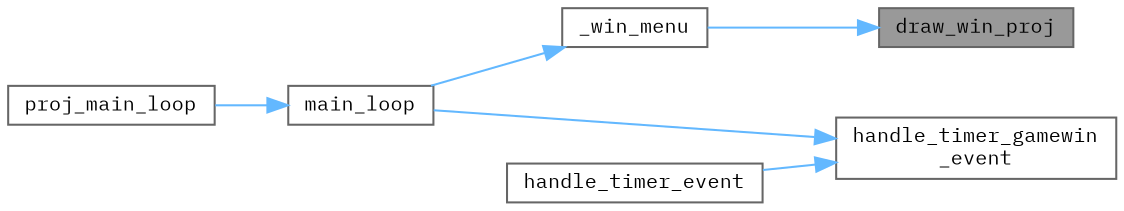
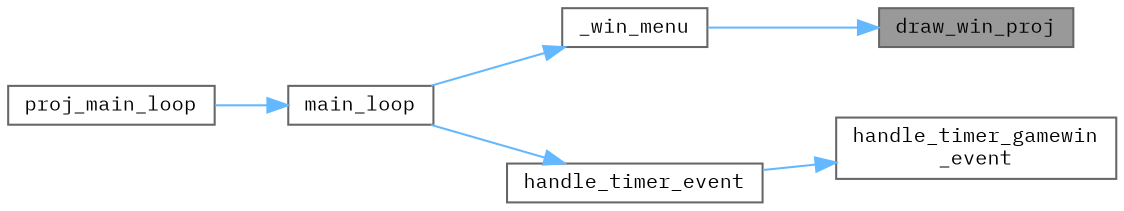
(624, 124) -> (488, 141)
